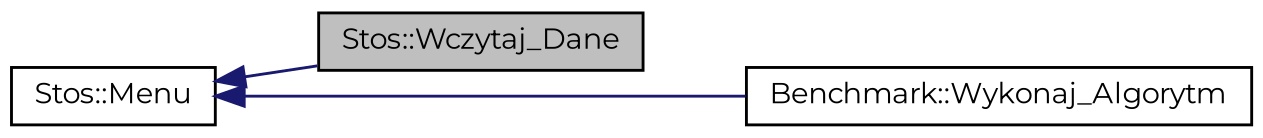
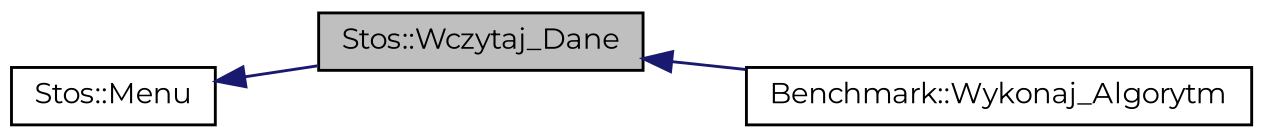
(495, 96) -> (709, 66)
